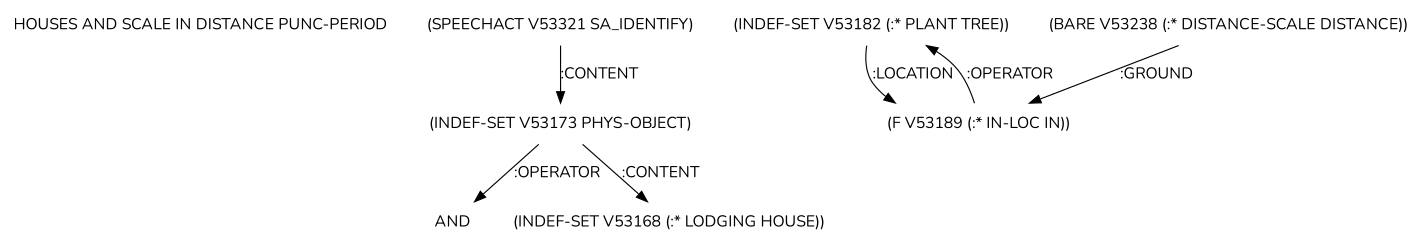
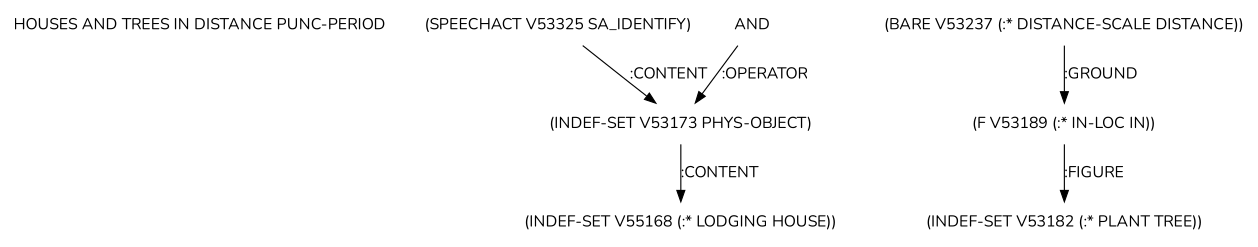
(201, 25) -> (200, 25)
(561, 25) -> (558, 25)
(1229, 25) -> (1064, 25)
(868, 74) -> none
(1010, 74) -> (1094, 173)
(511, 169) -> (720, 70)
(669, 222) -> (681, 222)
